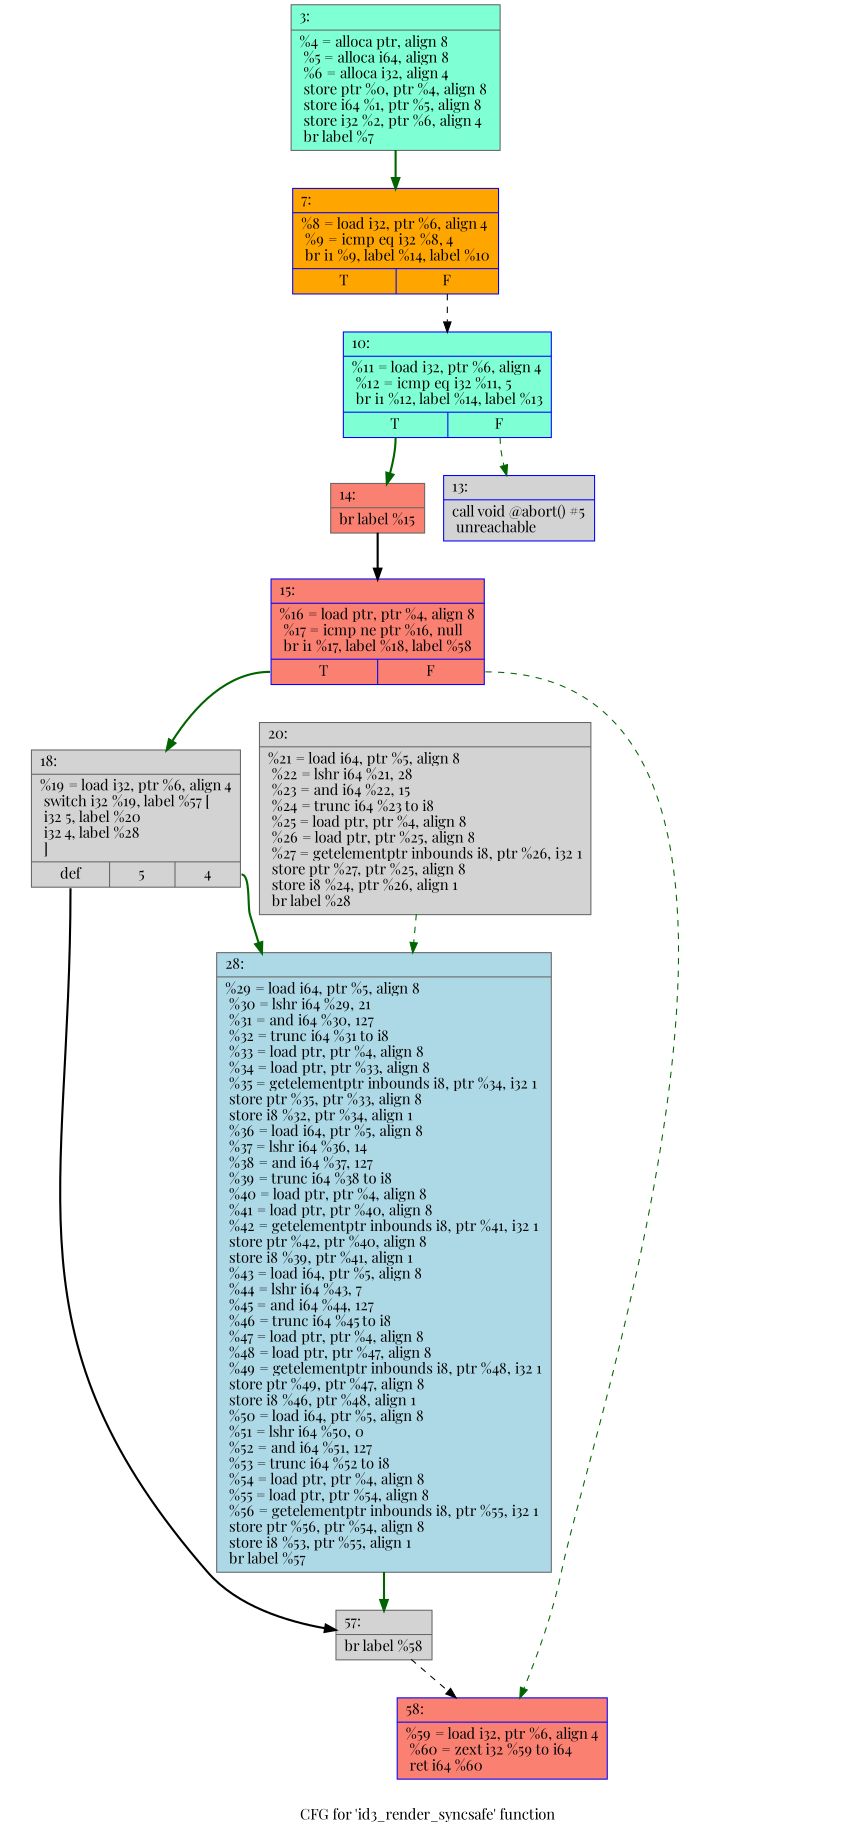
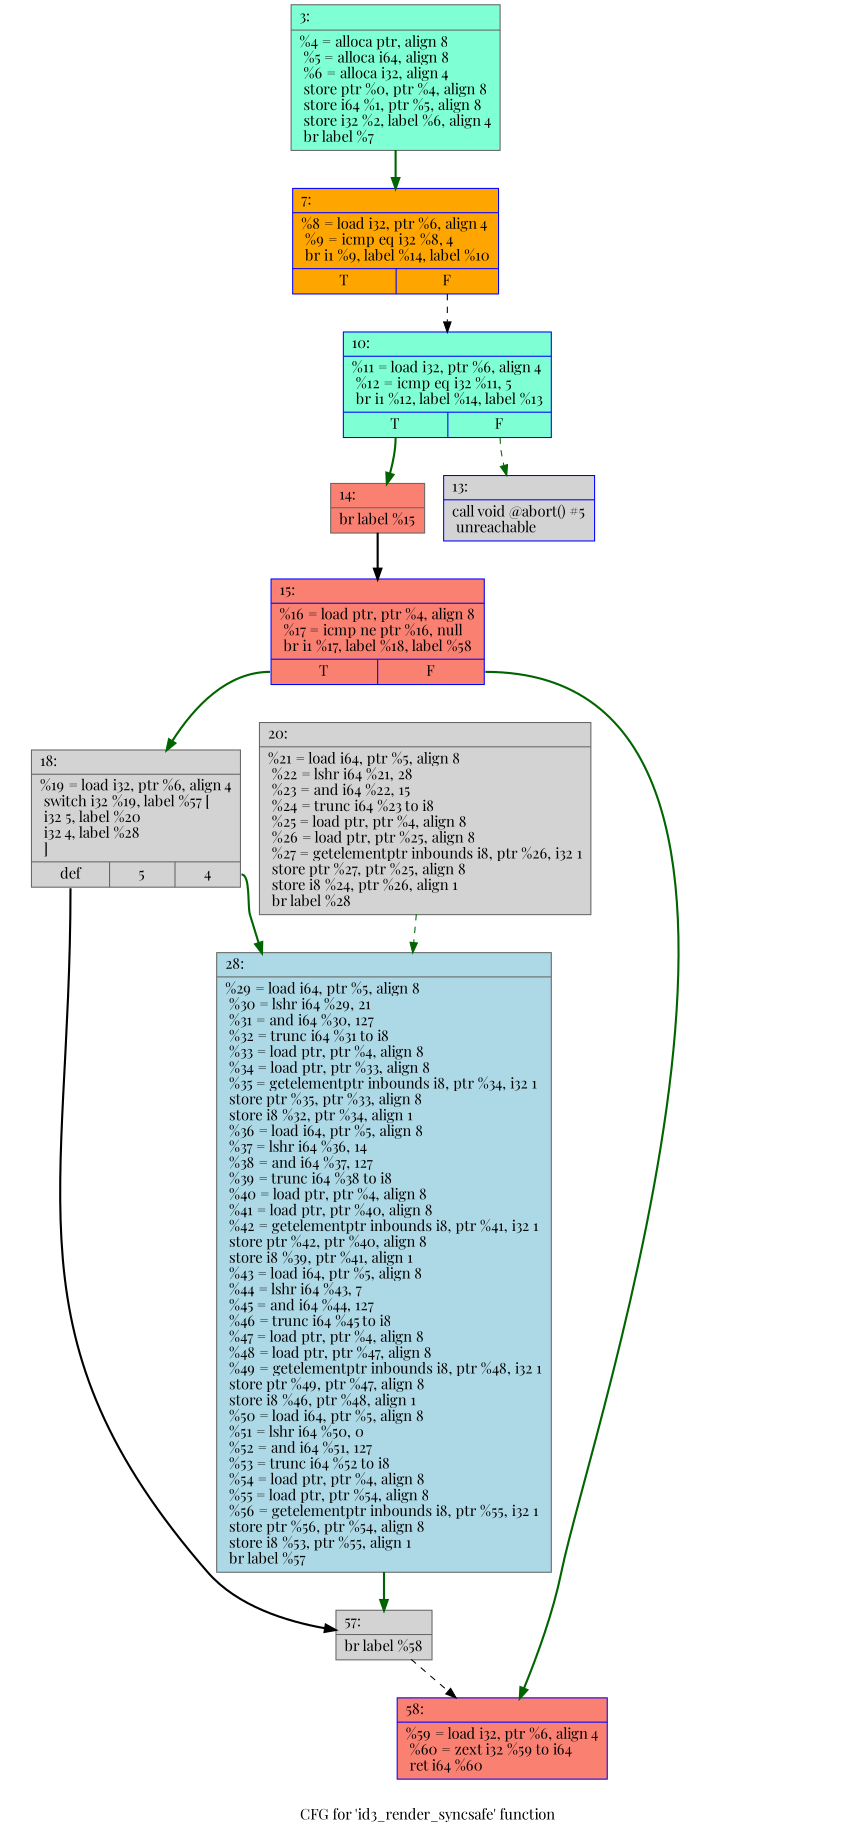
(391, 121) -> (396, 121)
(661, 1137) -> (661, 1137)
